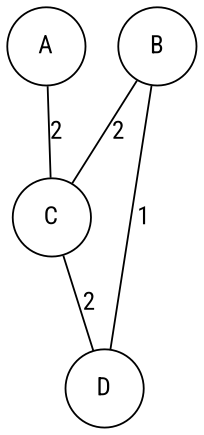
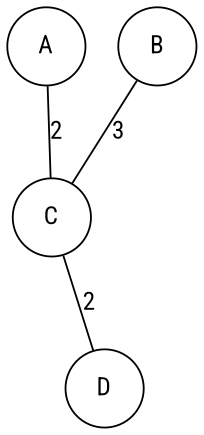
(118, 132) -> (118, 132)
(131, 218) -> none
